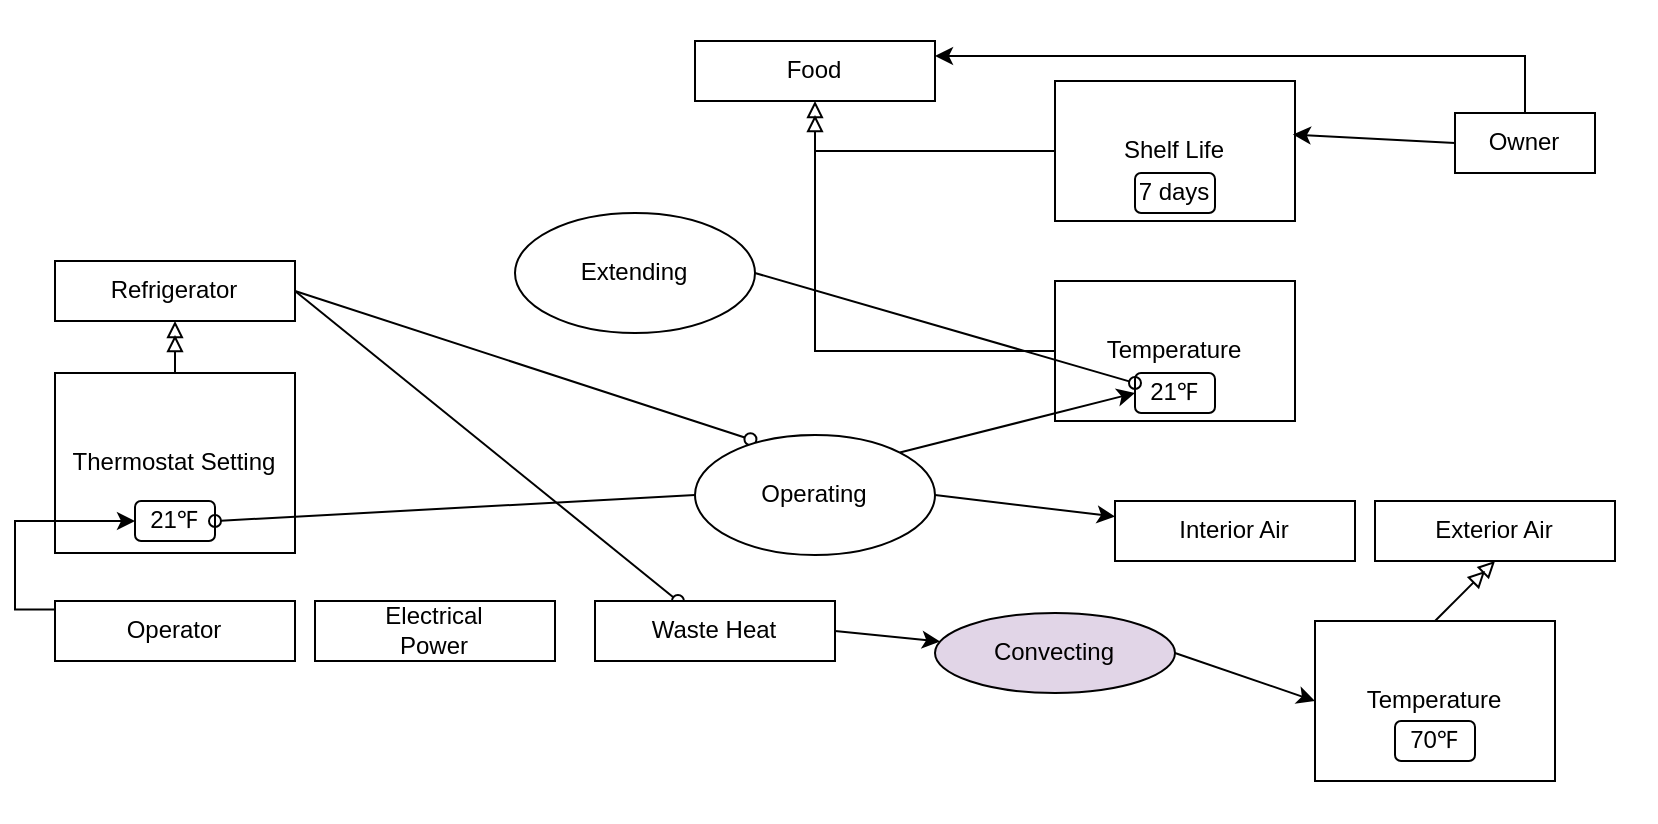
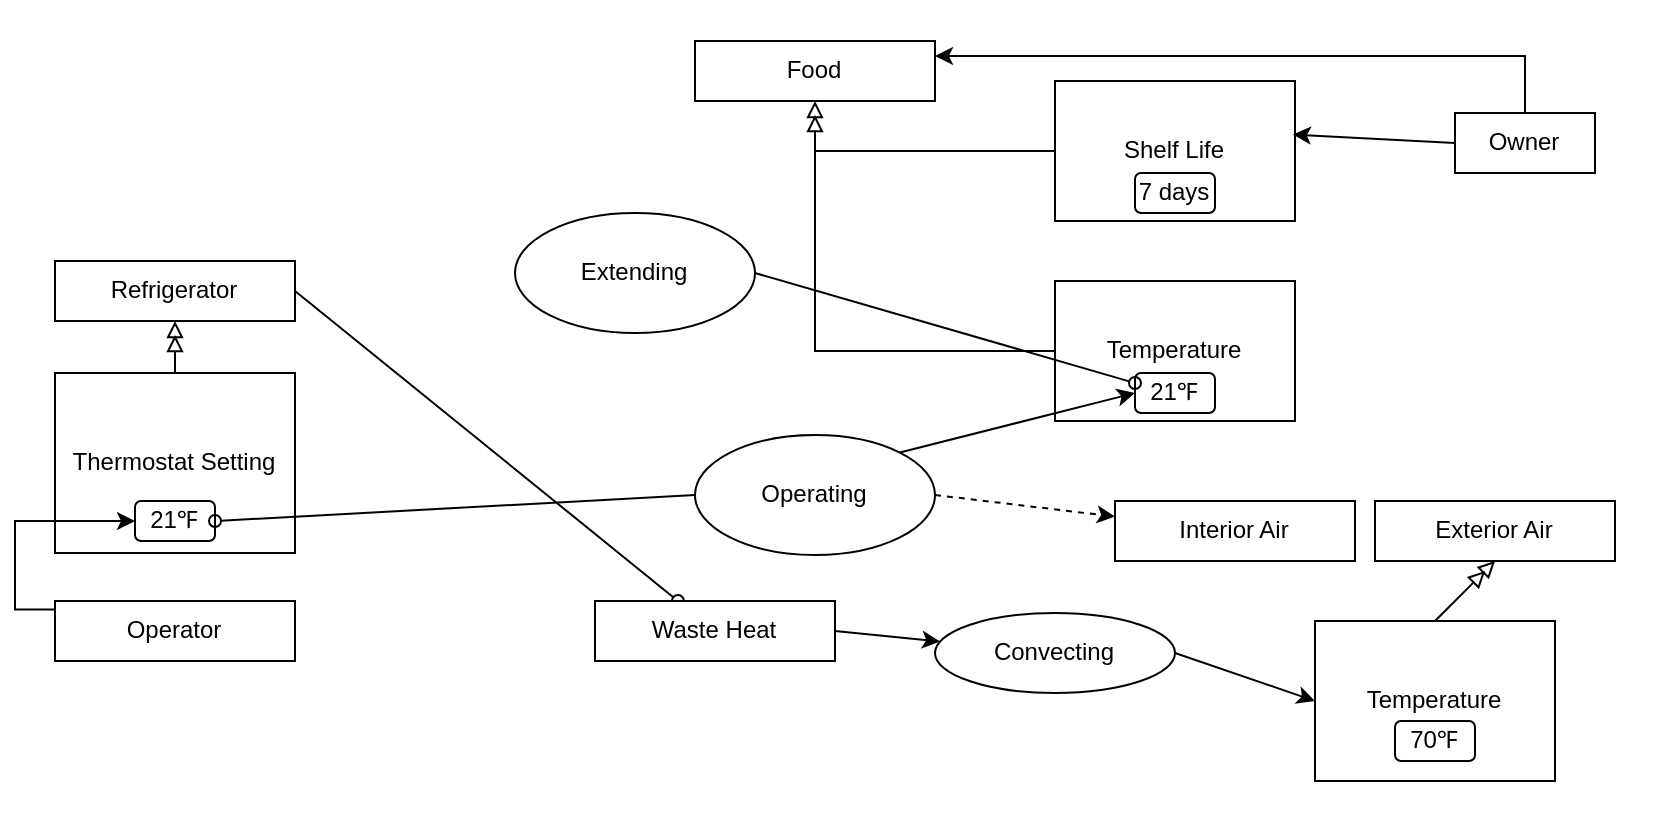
(524, 365) -> none
(1022, 505) -> (1022, 505)
(435, 631) -> none
(1055, 653) -> (1055, 653)
